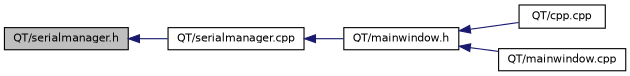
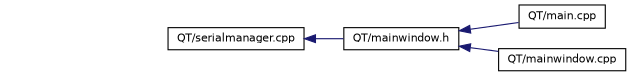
(562, 17) -> (562, 17)
(66, 39) -> none
